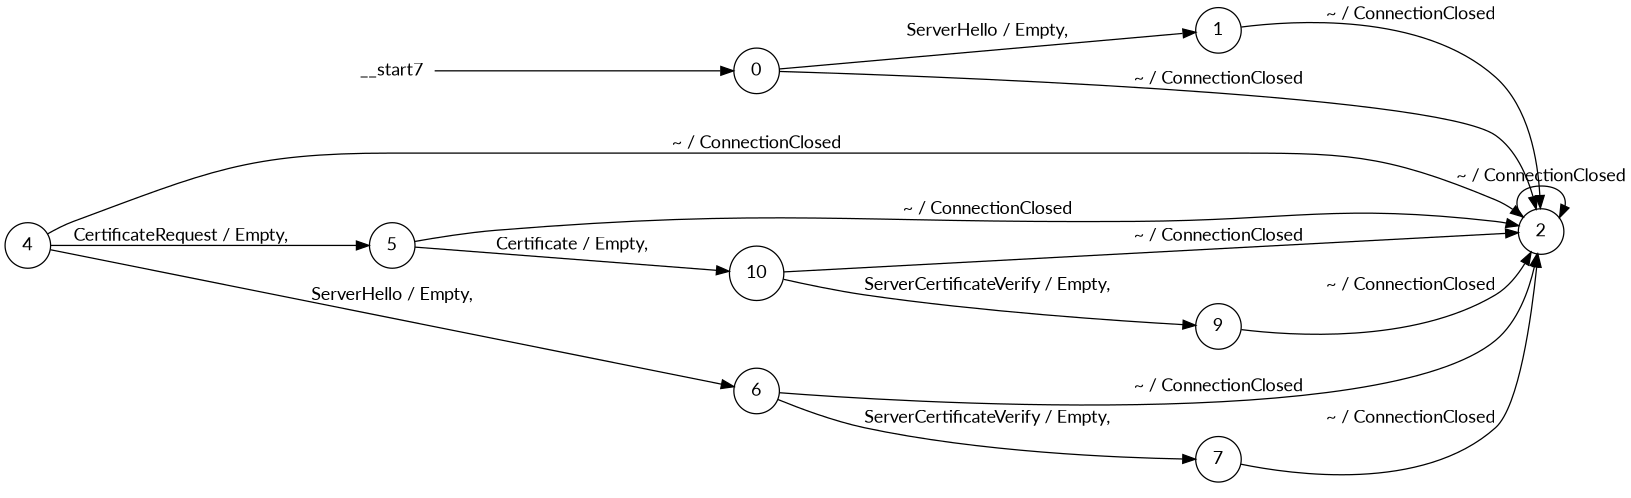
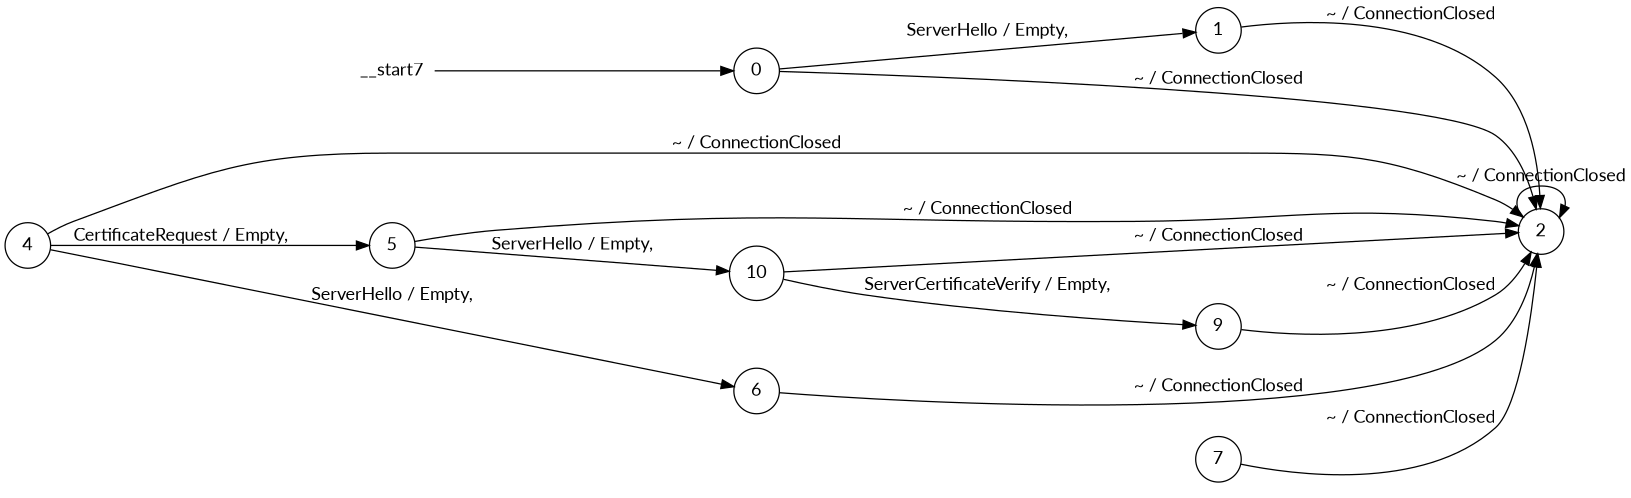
(573, 245) -> (573, 245)
(978, 446) -> none
